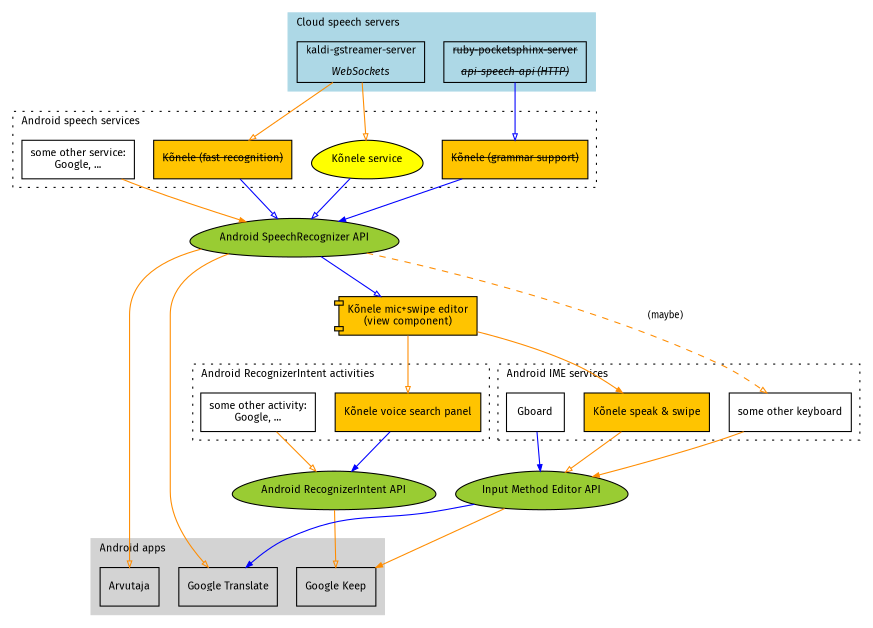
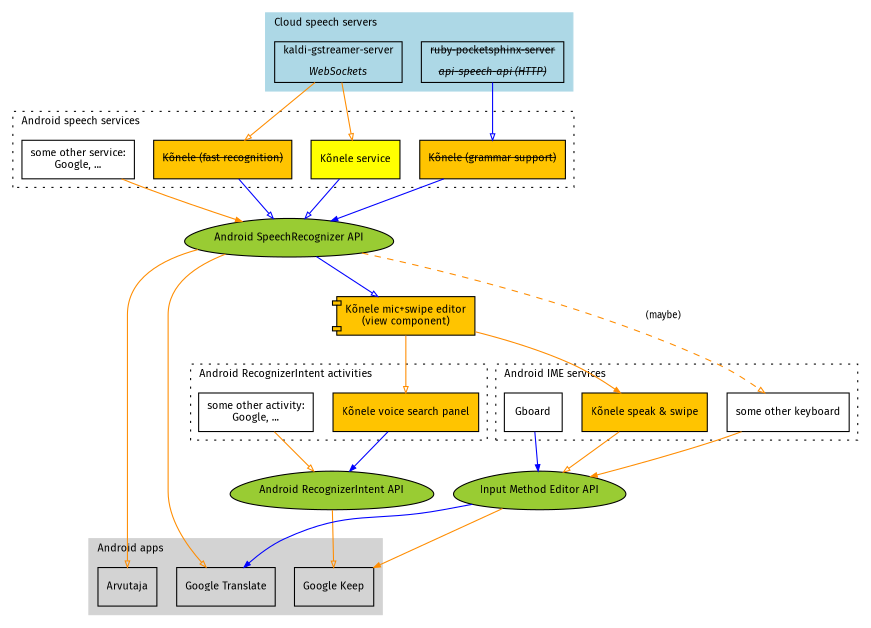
(367, 160) -> (356, 160)
